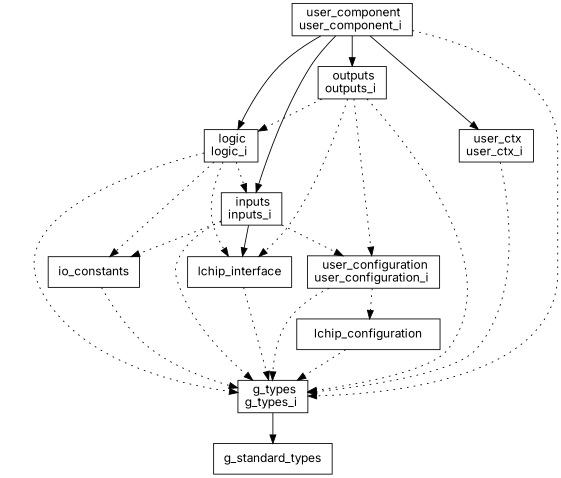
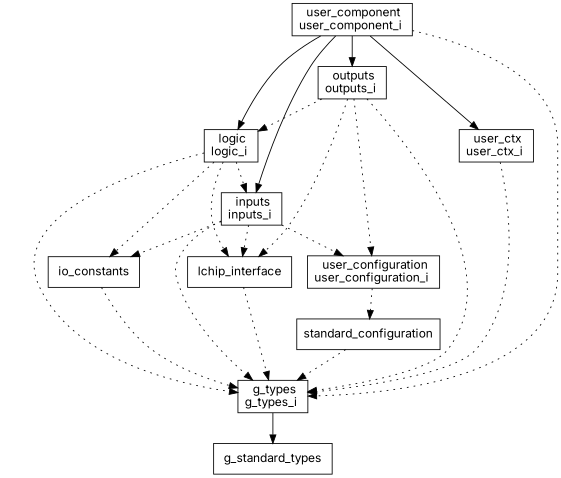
(246, 237) -> (246, 237)
(288, 321) -> none
(368, 334) -> (368, 334)
